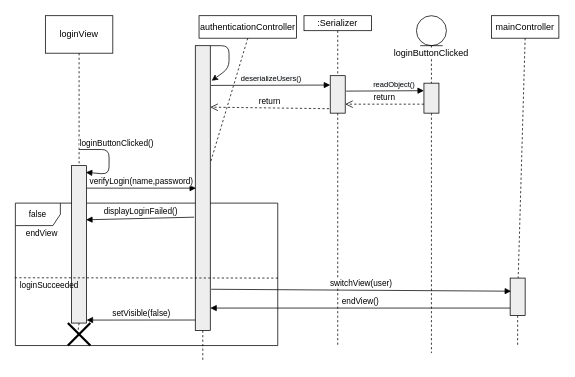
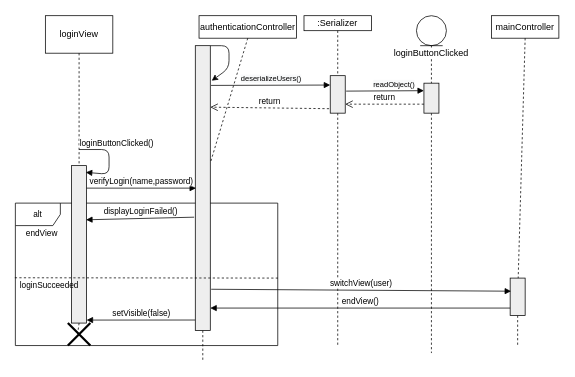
(38, 214) -> (38, 214)
